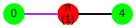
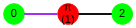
(122, 14) -> (122, 14)
